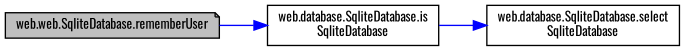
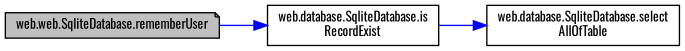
(353, 25) -> (353, 25)
(583, 25) -> (583, 25)
